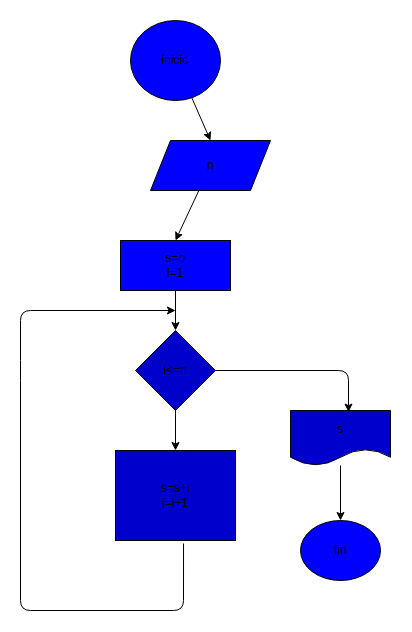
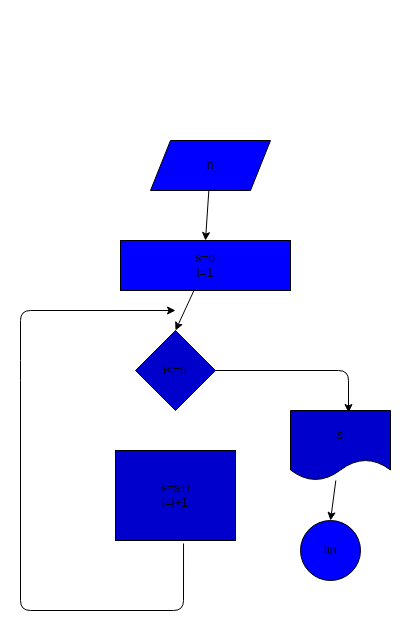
(176, 61) -> none
(200, 116) -> none
(176, 266) -> (206, 266)
(176, 427) -> none
(341, 438) -> (341, 446)
(341, 551) -> (331, 551)
